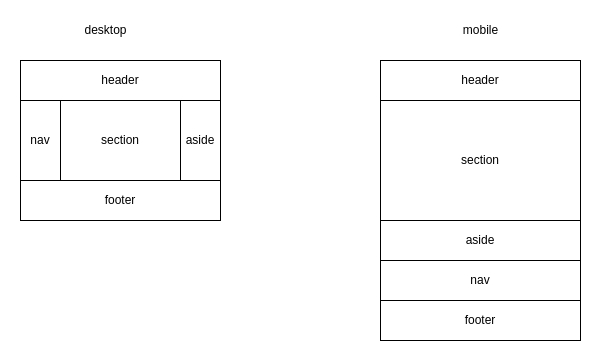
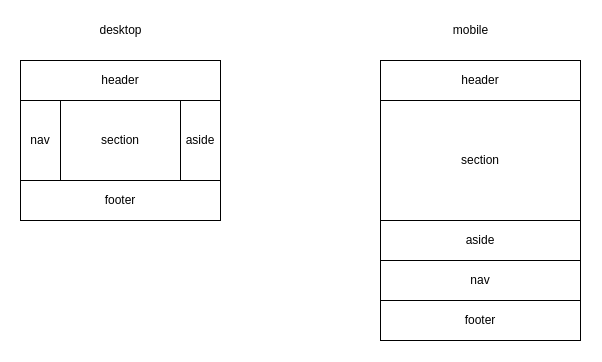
(106, 31) -> (121, 31)
(481, 31) -> (471, 31)
